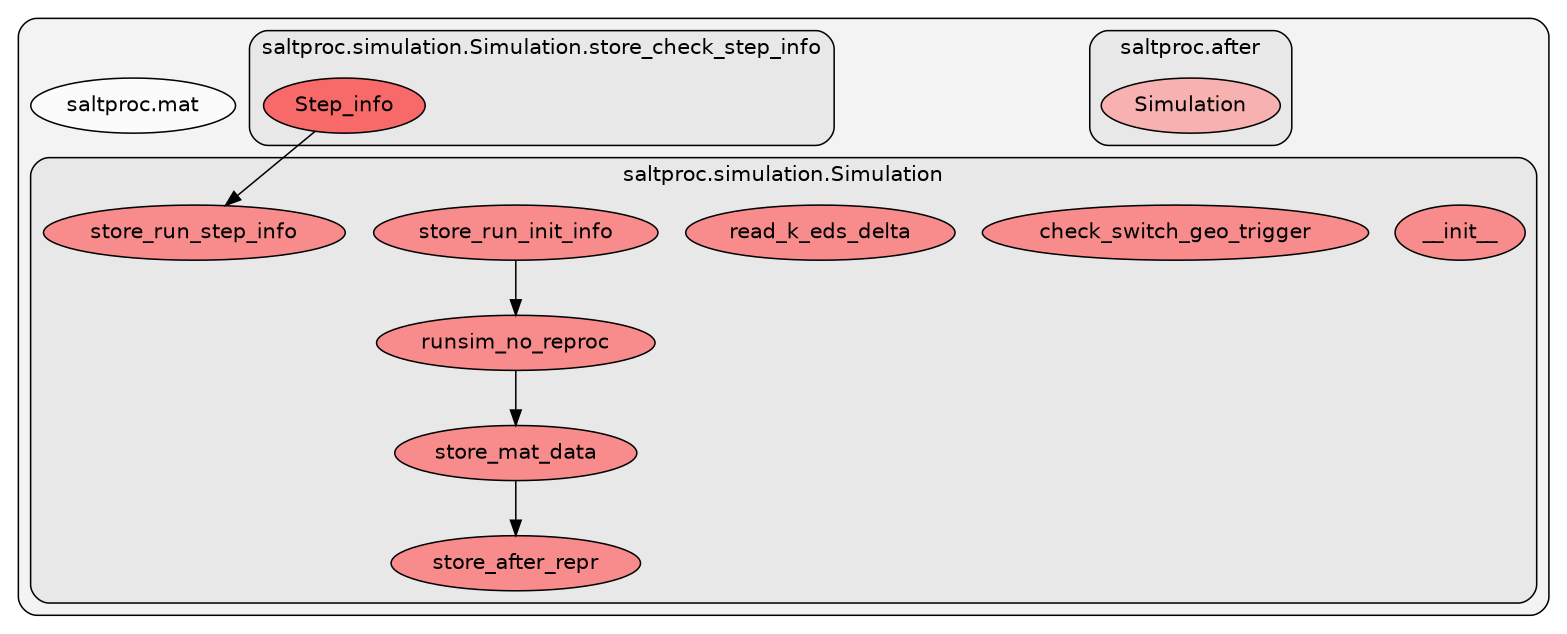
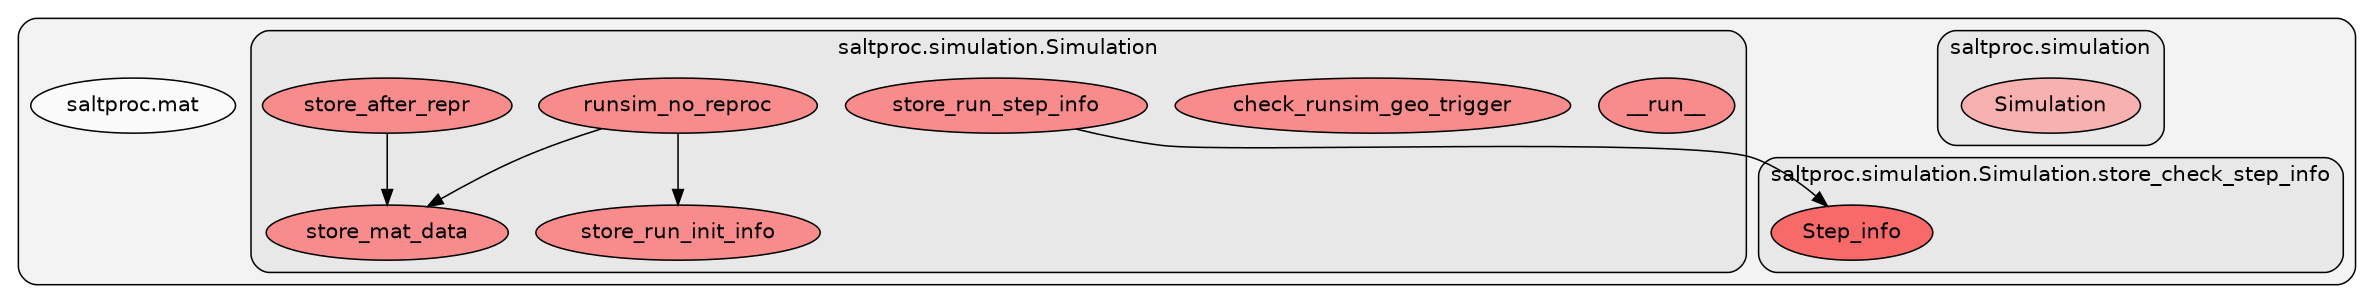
(1191, 48) -> (2051, 48)
(271, 168) -> (1451, 147)
(820, 233) -> none
(1175, 233) -> (1373, 106)
(1460, 233) -> (1667, 106)
(516, 280) -> (678, 161)
(516, 501) -> (387, 161)
